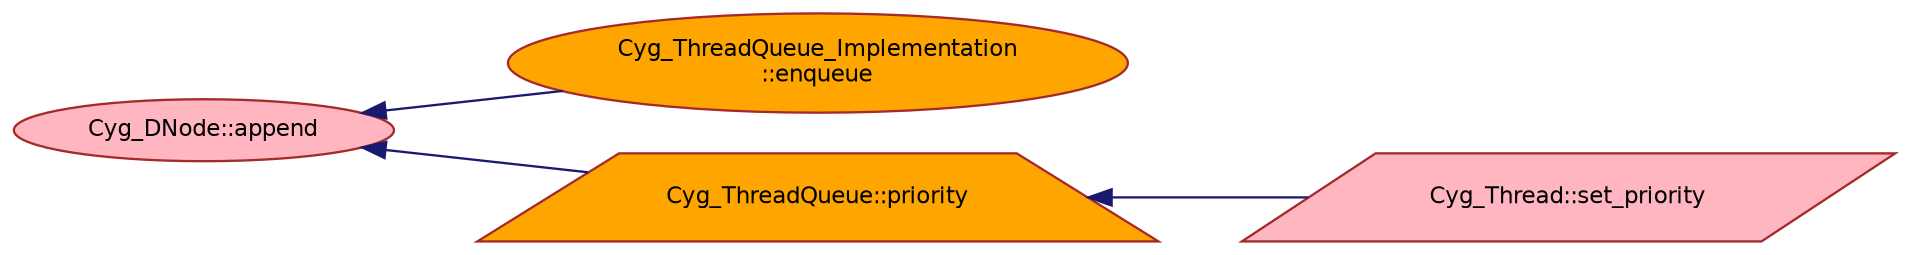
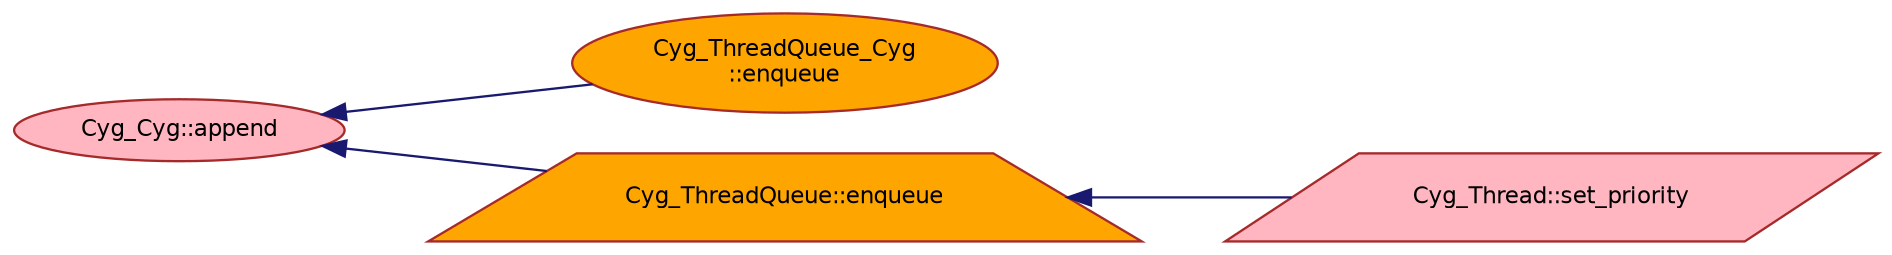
(818, 63) -> (785, 63)
(204, 130) -> (179, 130)
(818, 197) -> (785, 197)
